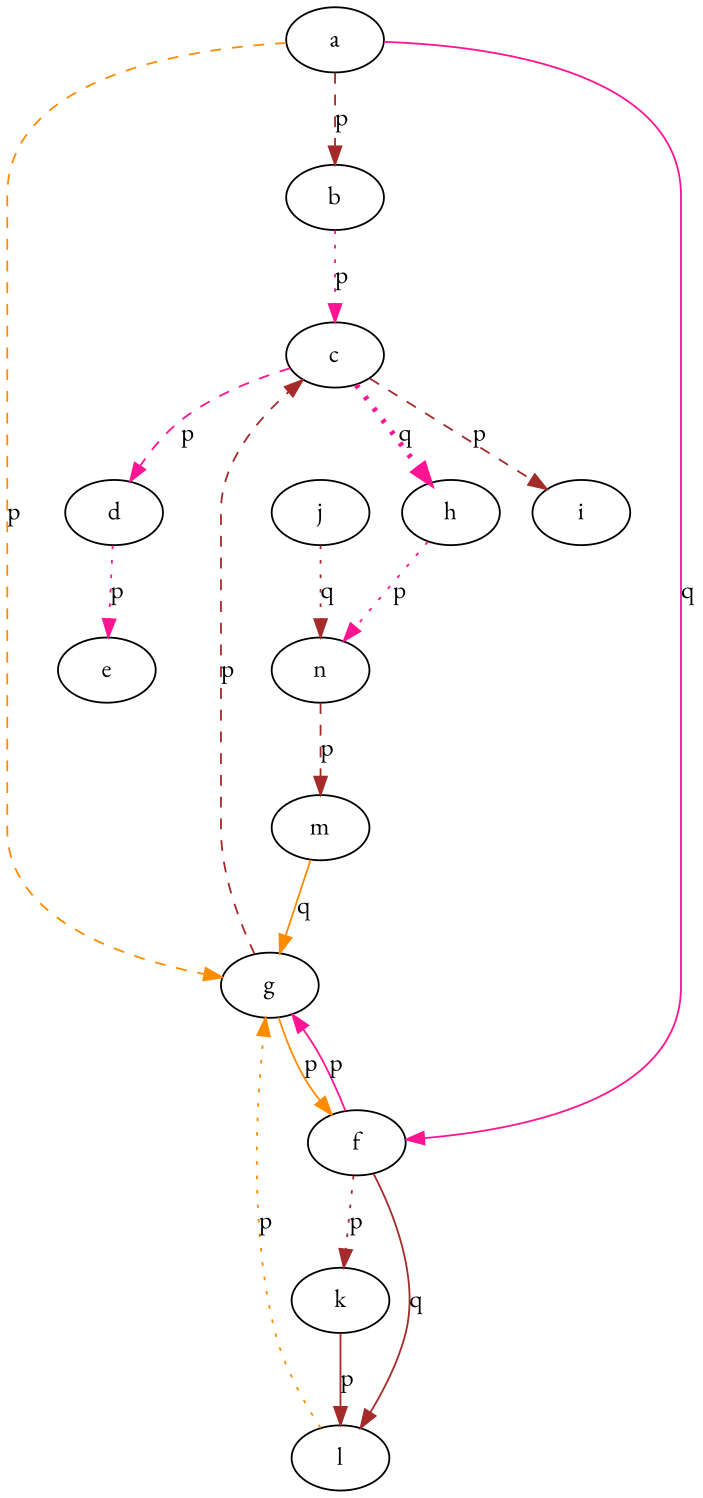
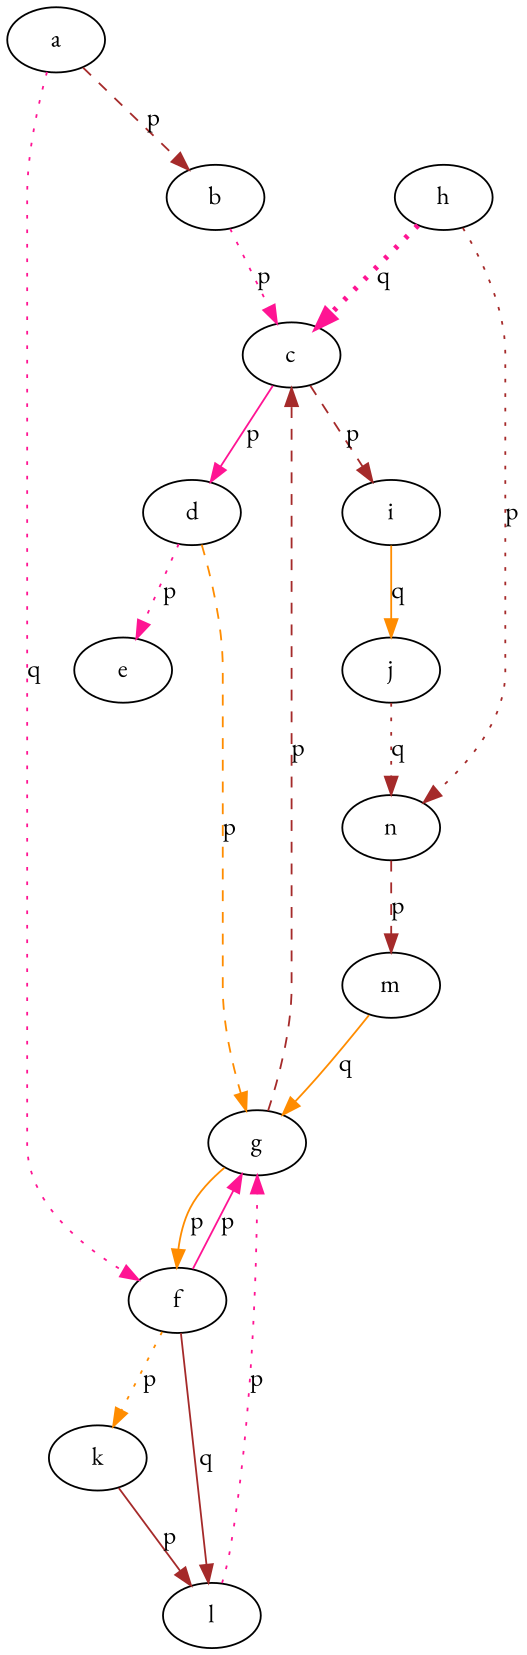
(206, 404) -> (247, 426)
(388, 427) -> (374, 269)
(7, 471) -> (223, 819)
(681, 570) -> (27, 690)
none -> (391, 582)
(392, 584) -> (505, 516)
(350, 1213) -> (142, 1371)
(260, 1238) -> (249, 1389)
